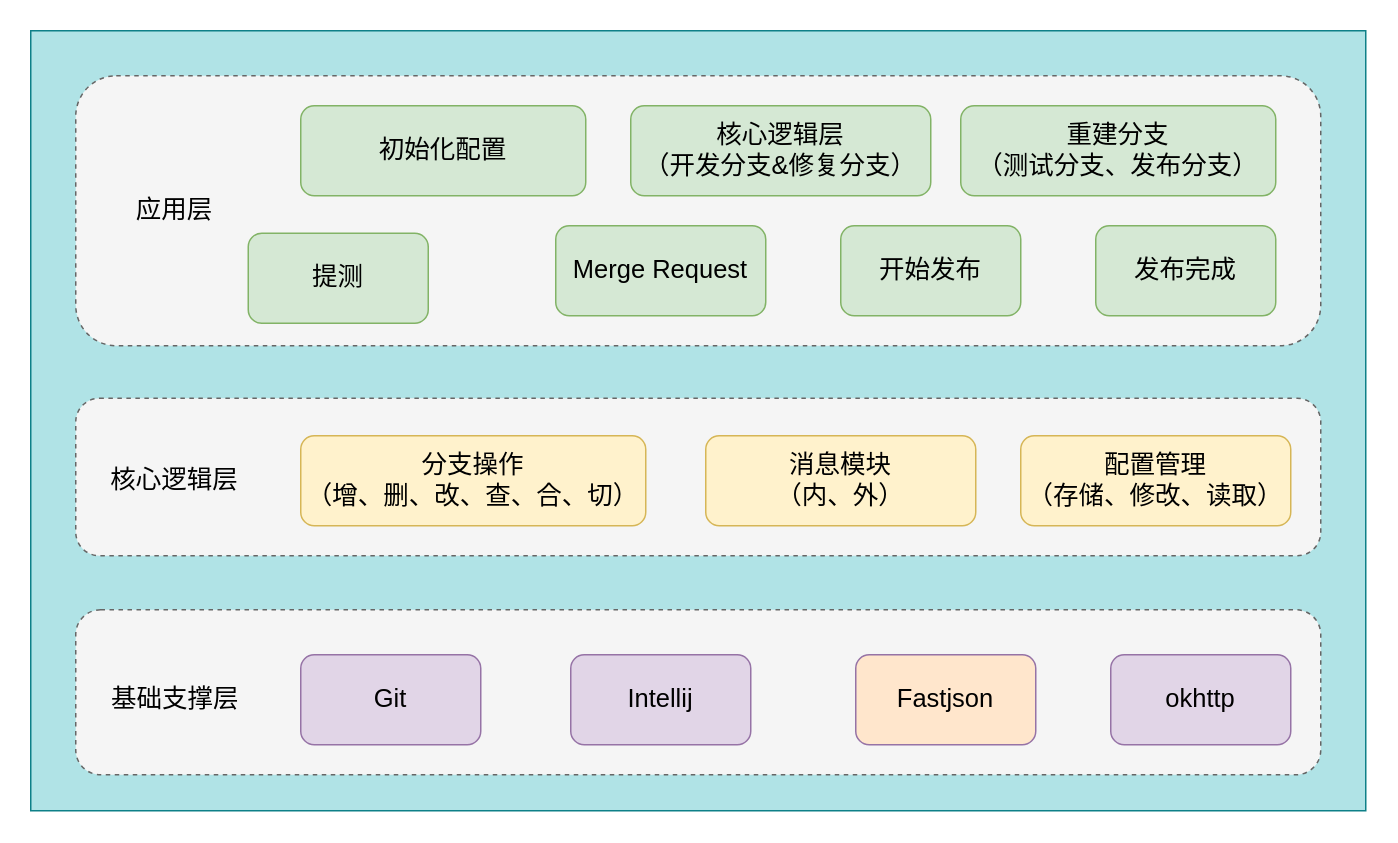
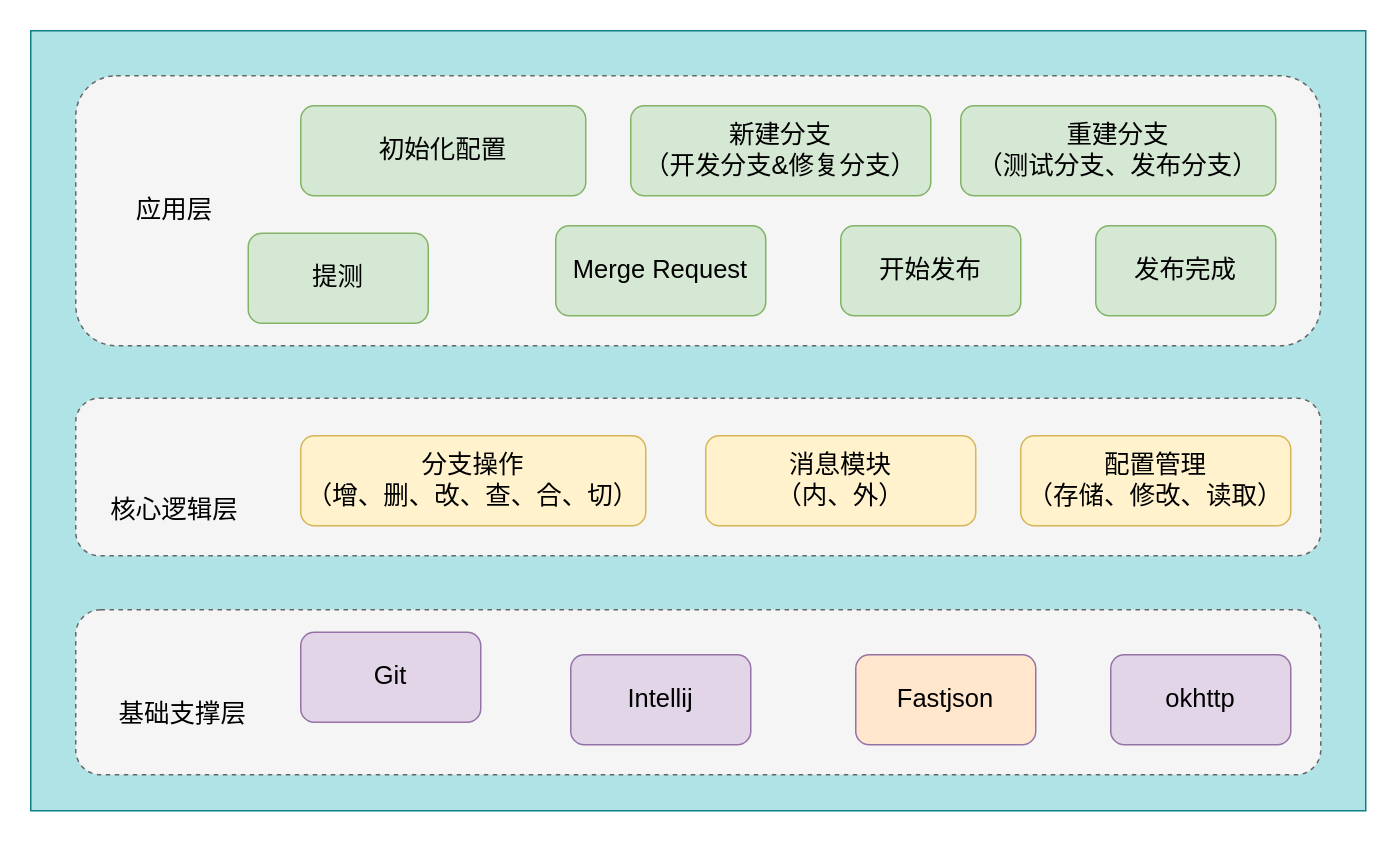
(781, 151) -> (781, 151)
(175, 481) -> (175, 511)
(175, 700) -> (182, 715)
(391, 700) -> (391, 677)
